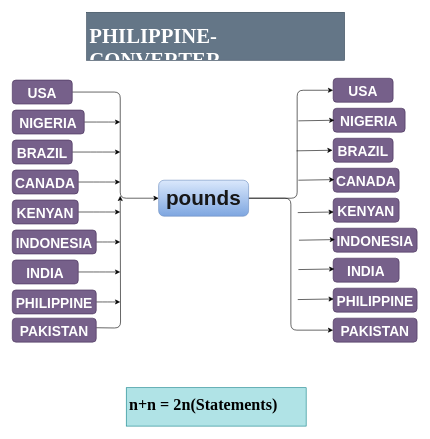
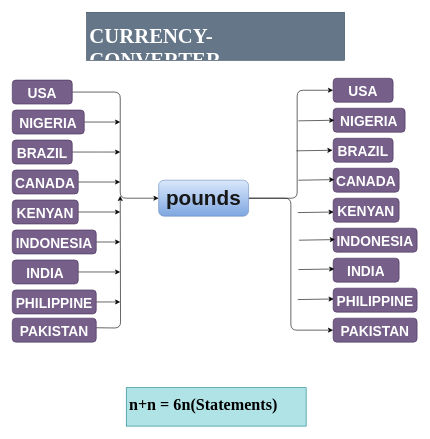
(167, 15) -> (159, 15)
(203, 390) -> (203, 390)
